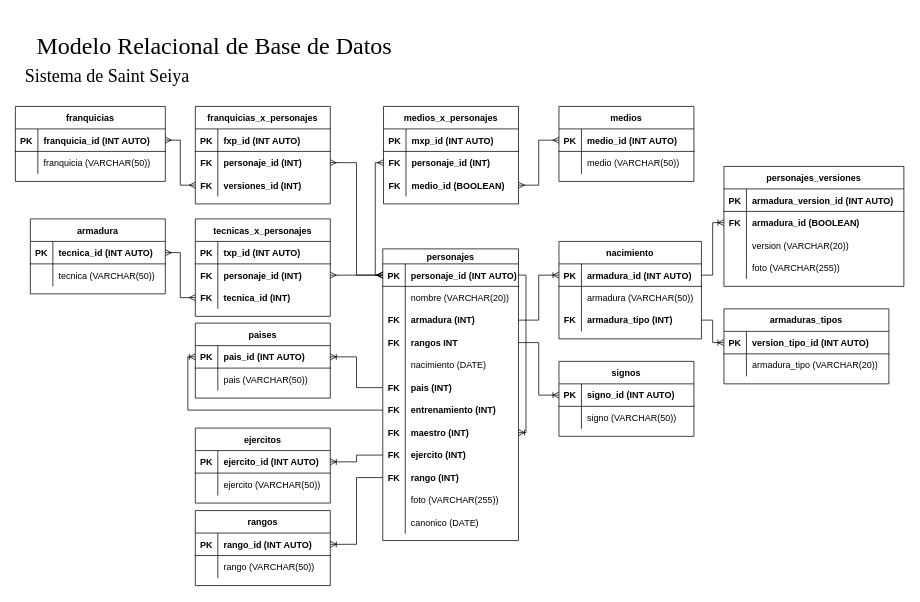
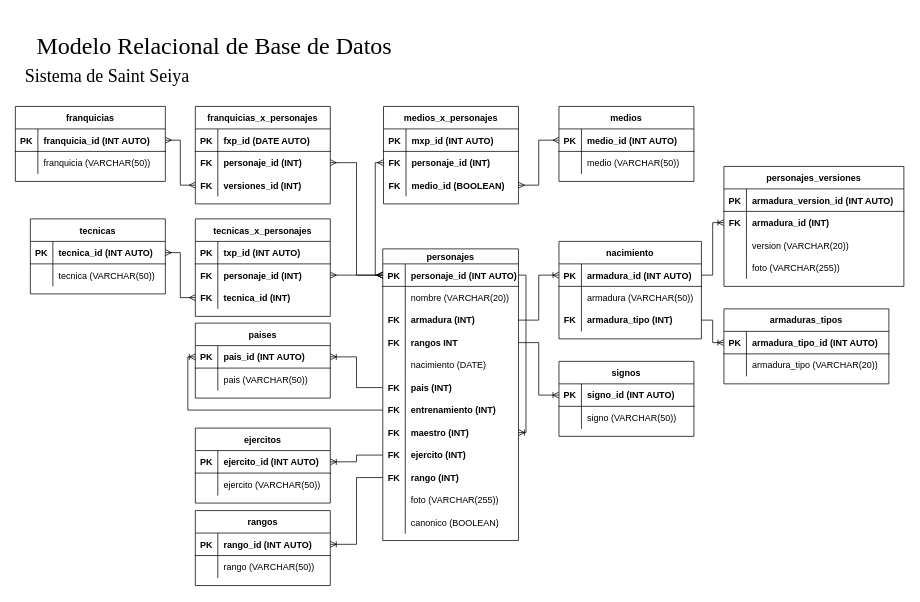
(263, 140) -> (265, 140)
(803, 223) -> (793, 223)
(98, 230) -> (98, 230)
(812, 343) -> (816, 343)
(446, 523) -> (454, 523)
